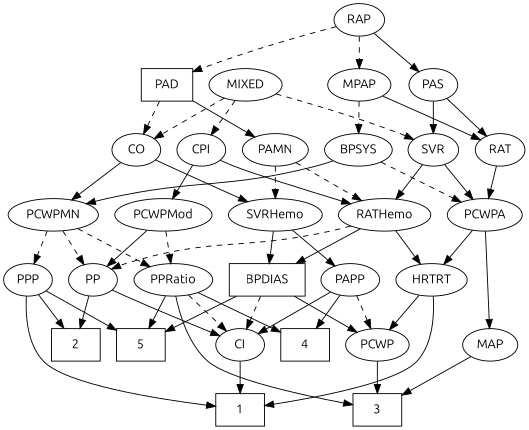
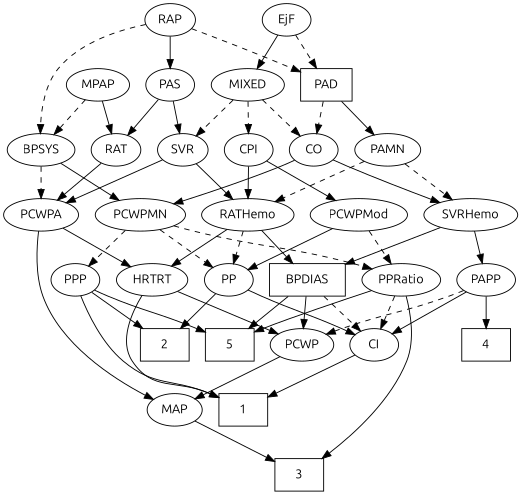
none -> (287, 20)
(359, 48) -> (73, 55)
(235, 310) -> none
(377, 373) -> (242, 376)
